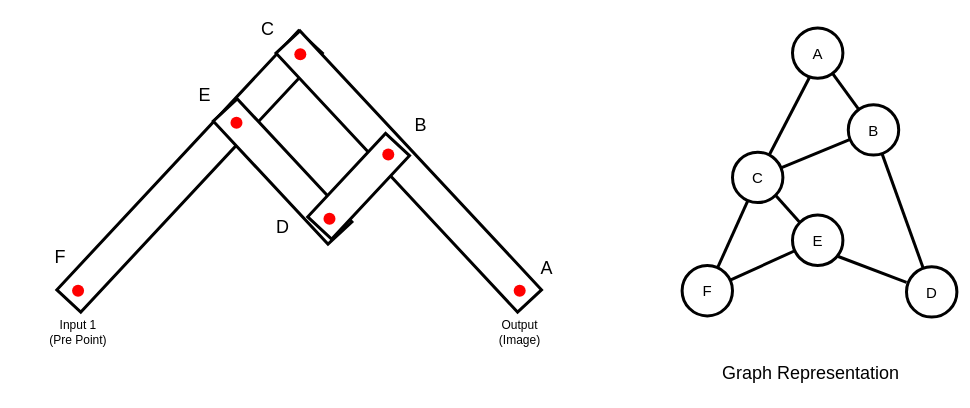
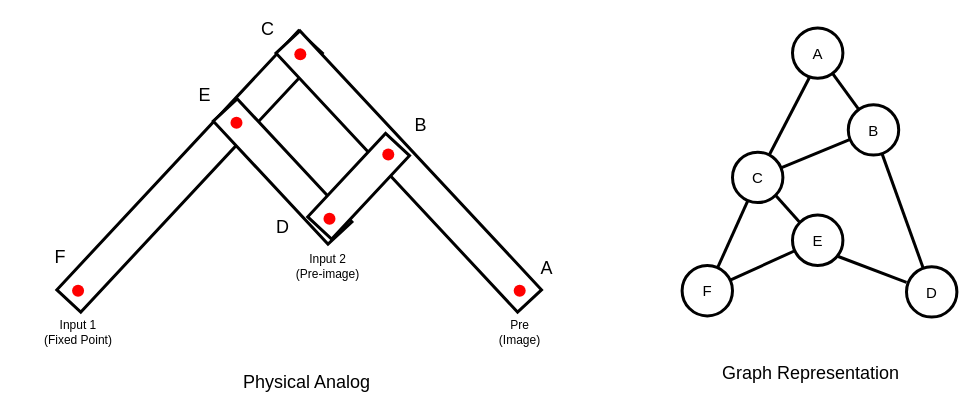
none -> (327, 266)
(78, 332) -> (78, 332)
(520, 332) -> (520, 332)
none -> (306, 380)
